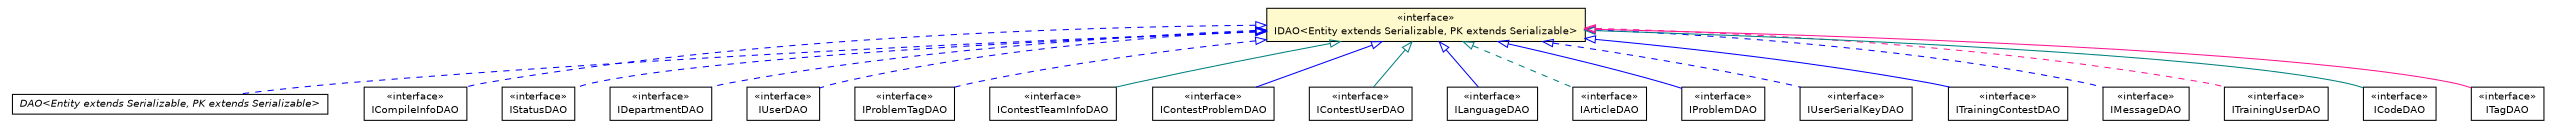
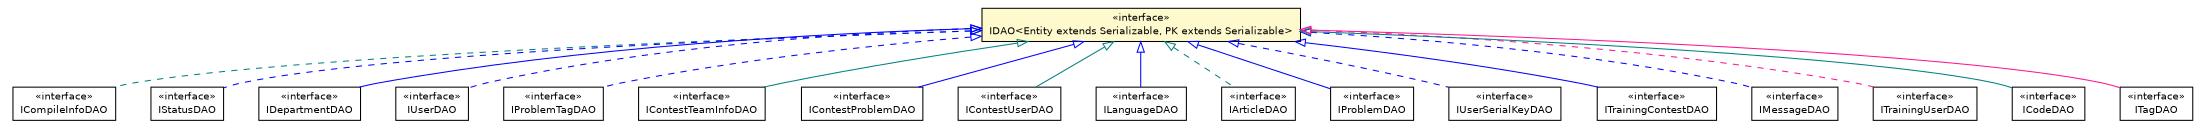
(859, 41) -> (349, 61)
(914, 56) -> (572, 56)
(170, 104) -> none
